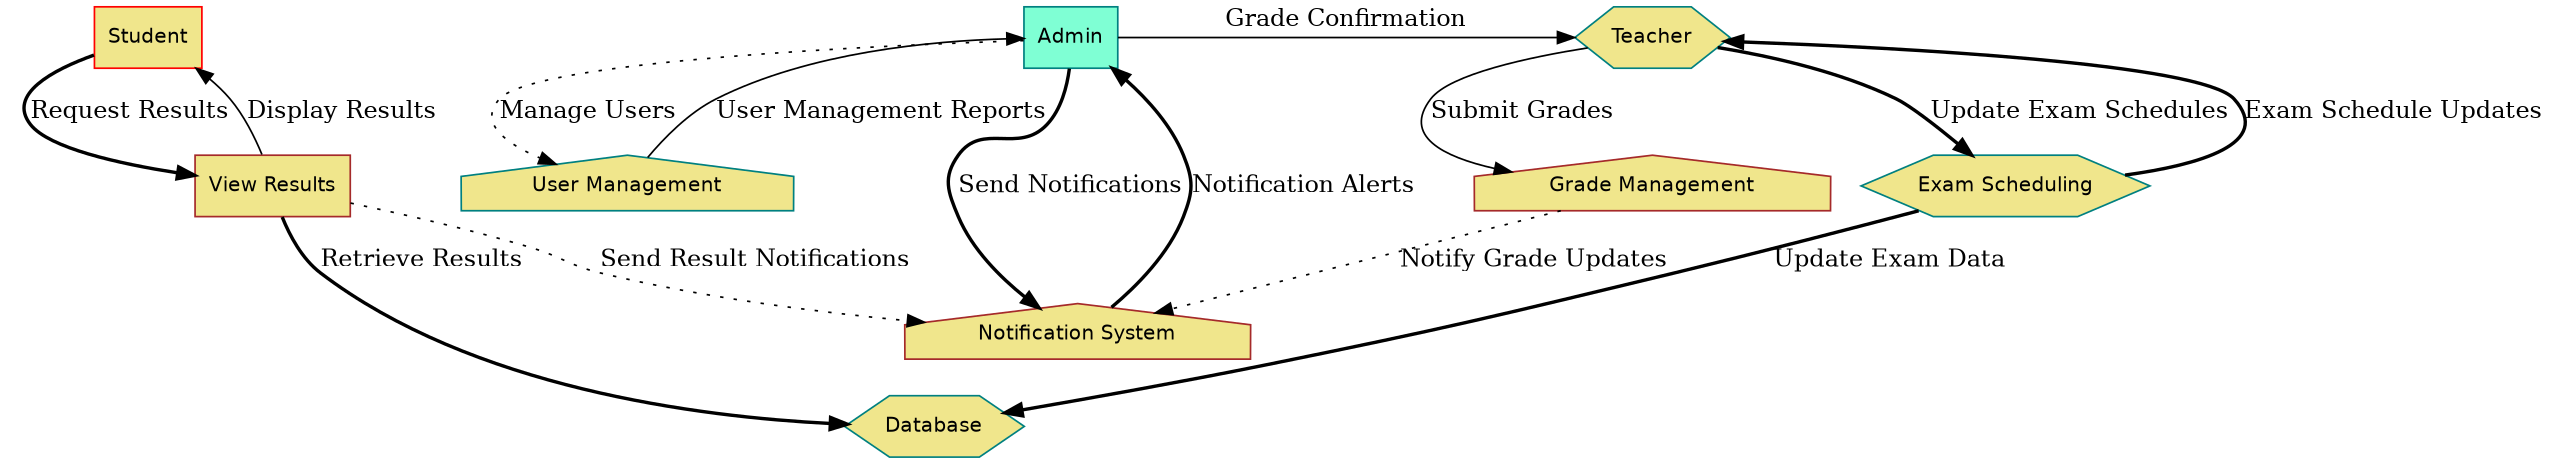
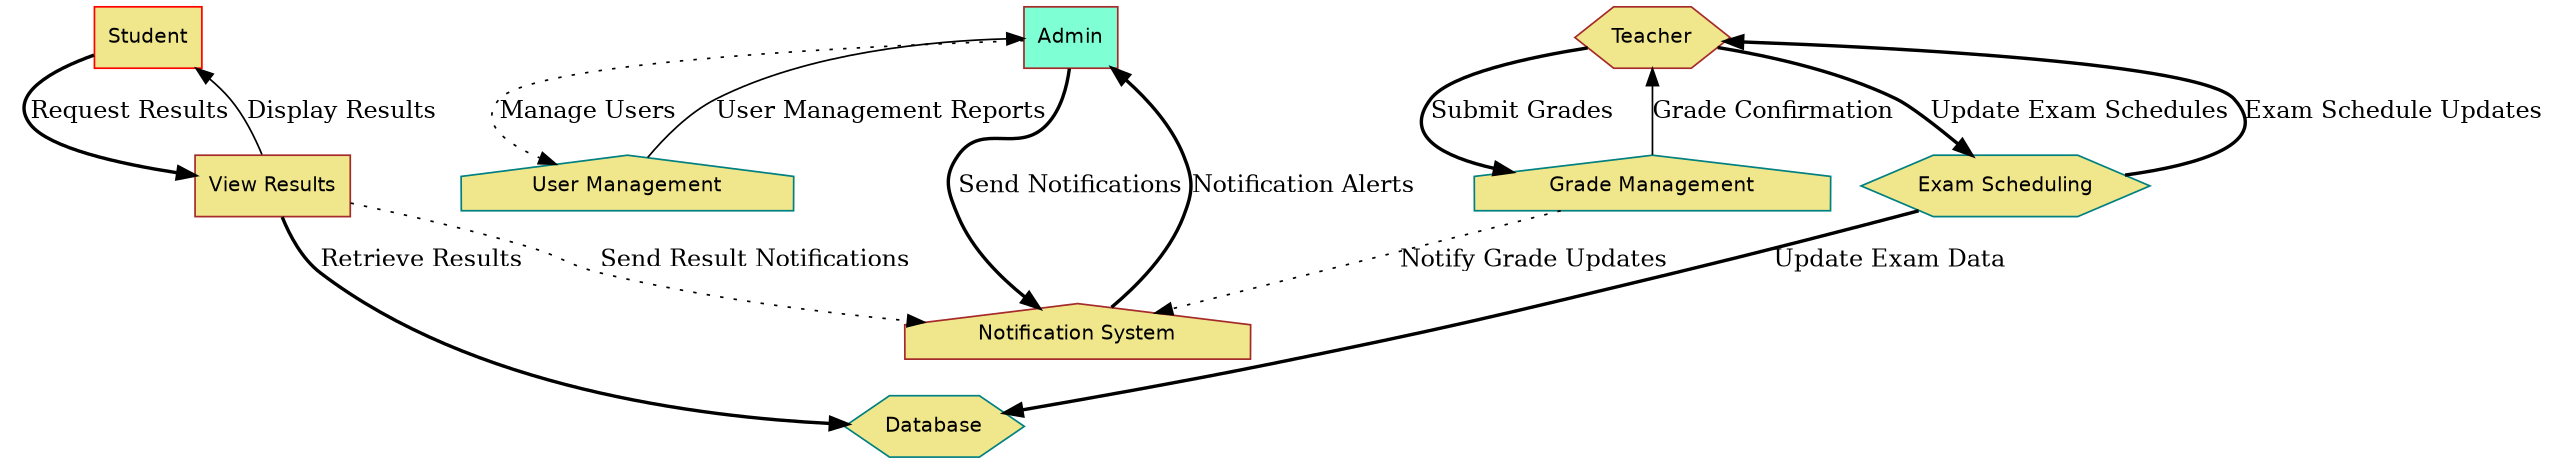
(1071, 38) -> (1071, 38)
(1338, 38) -> (1652, 120)
(1652, 38) -> (1652, 38)
(1451, 84) -> (1451, 84)
(1652, 186) -> (1652, 186)
